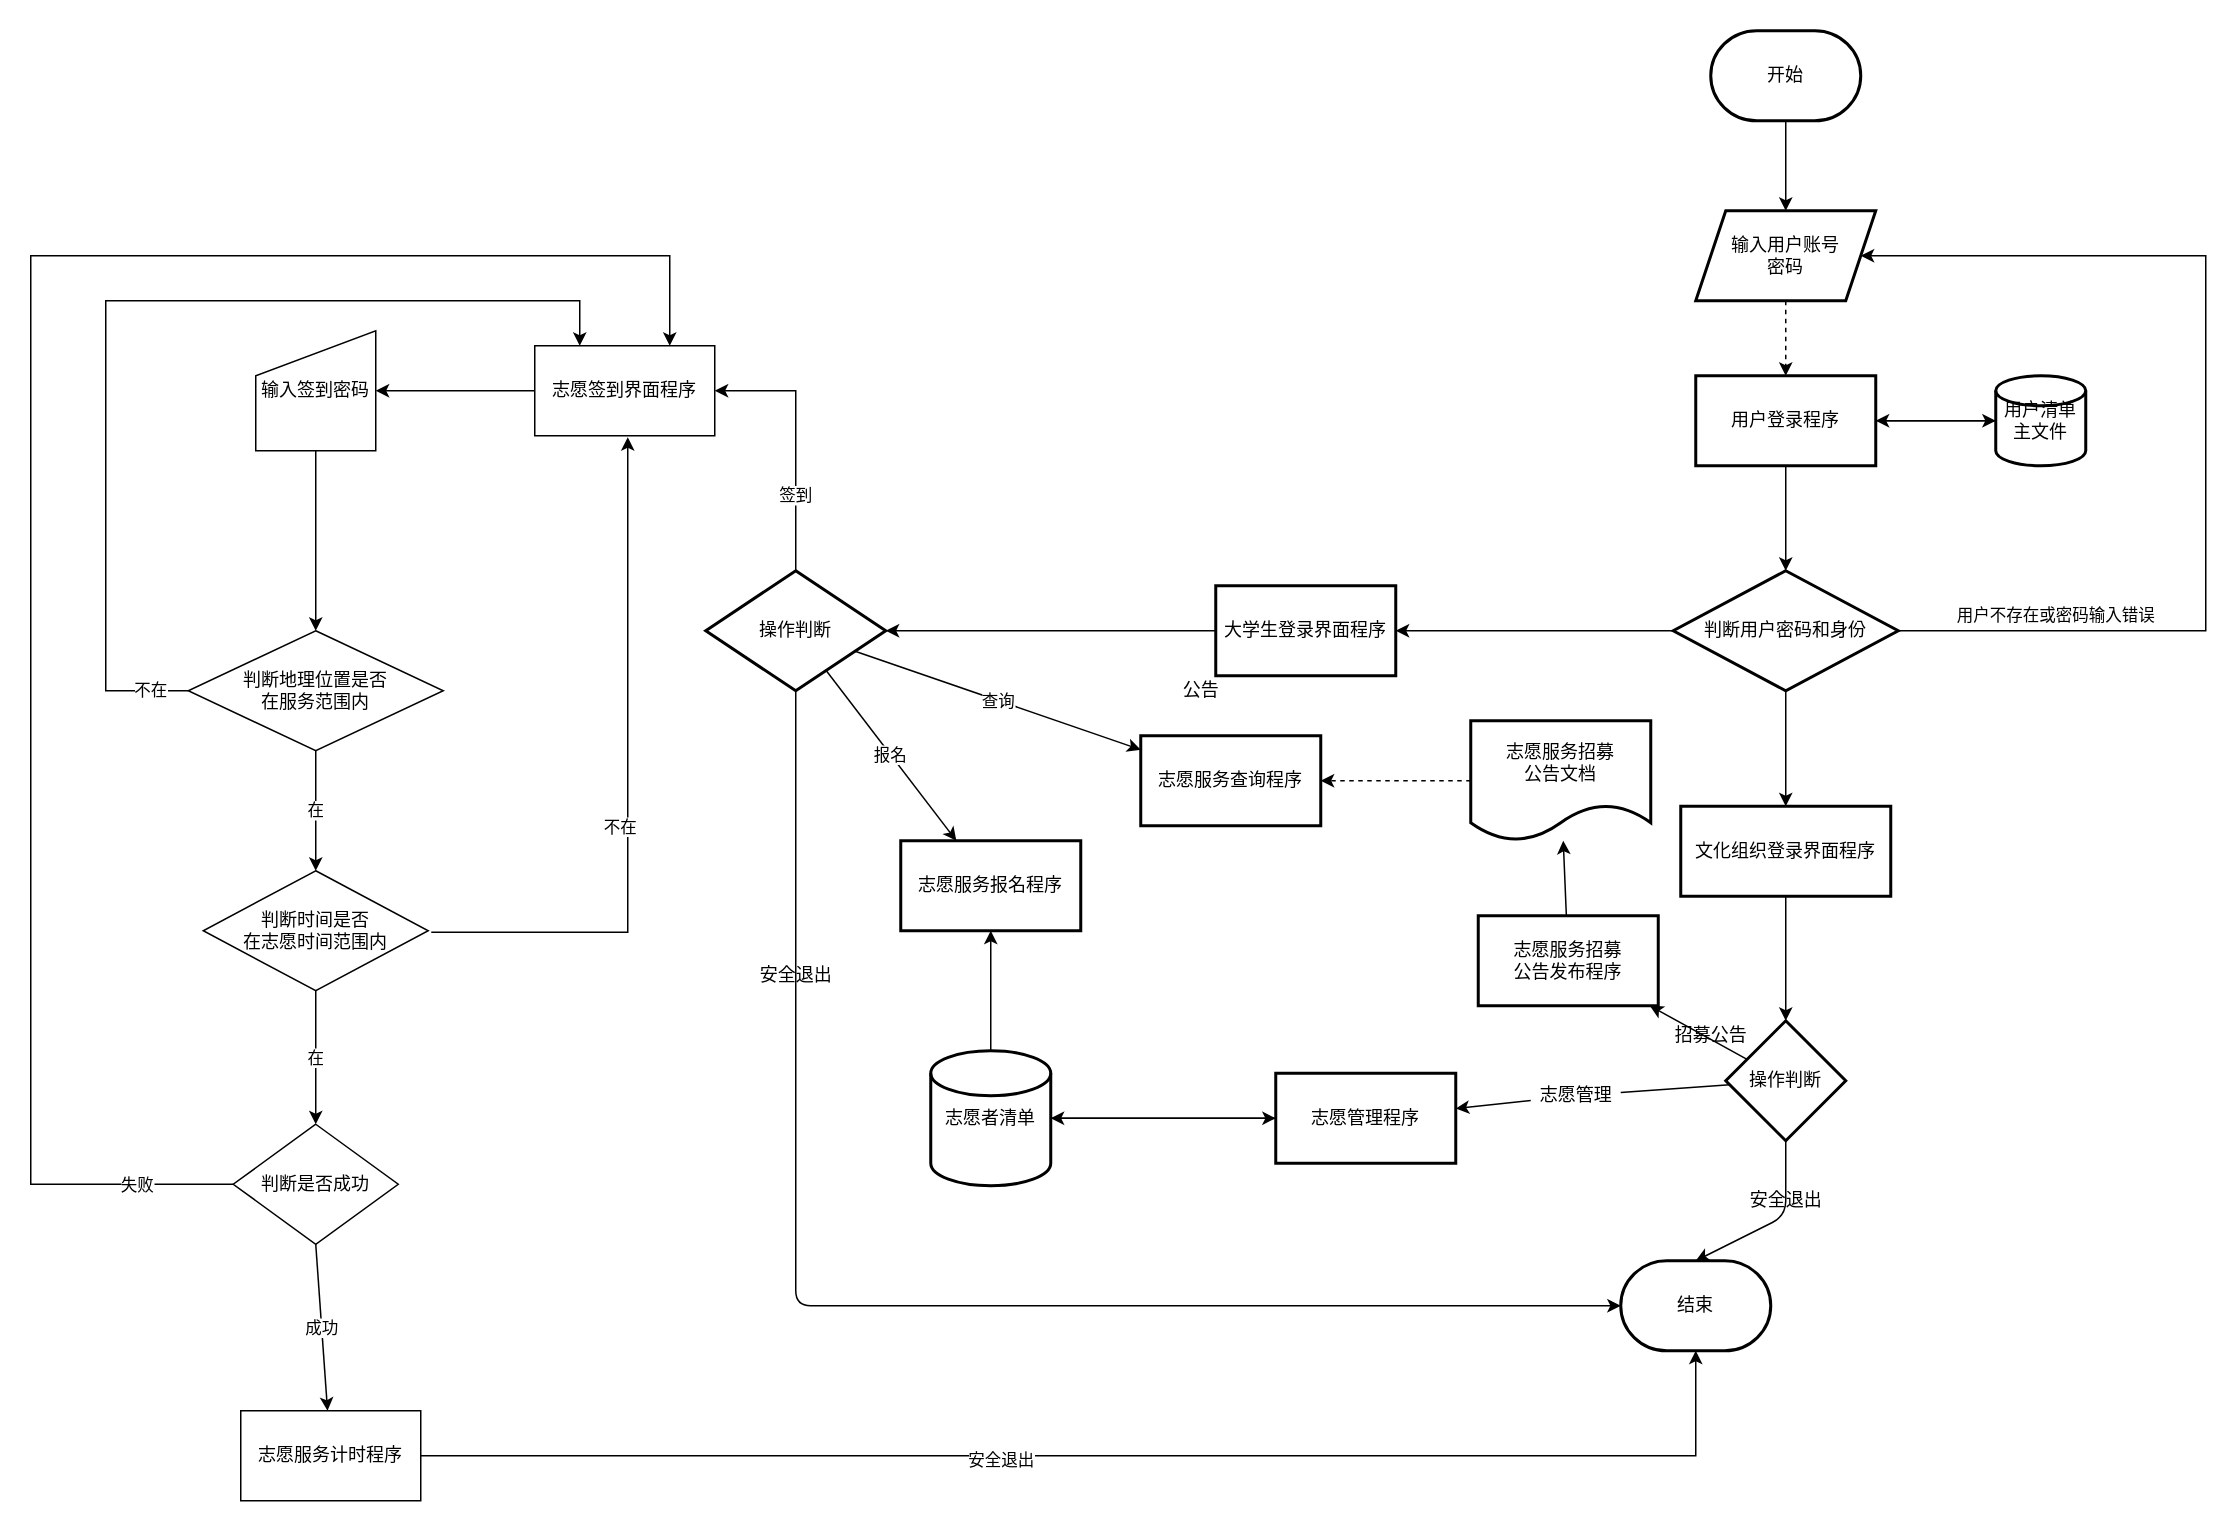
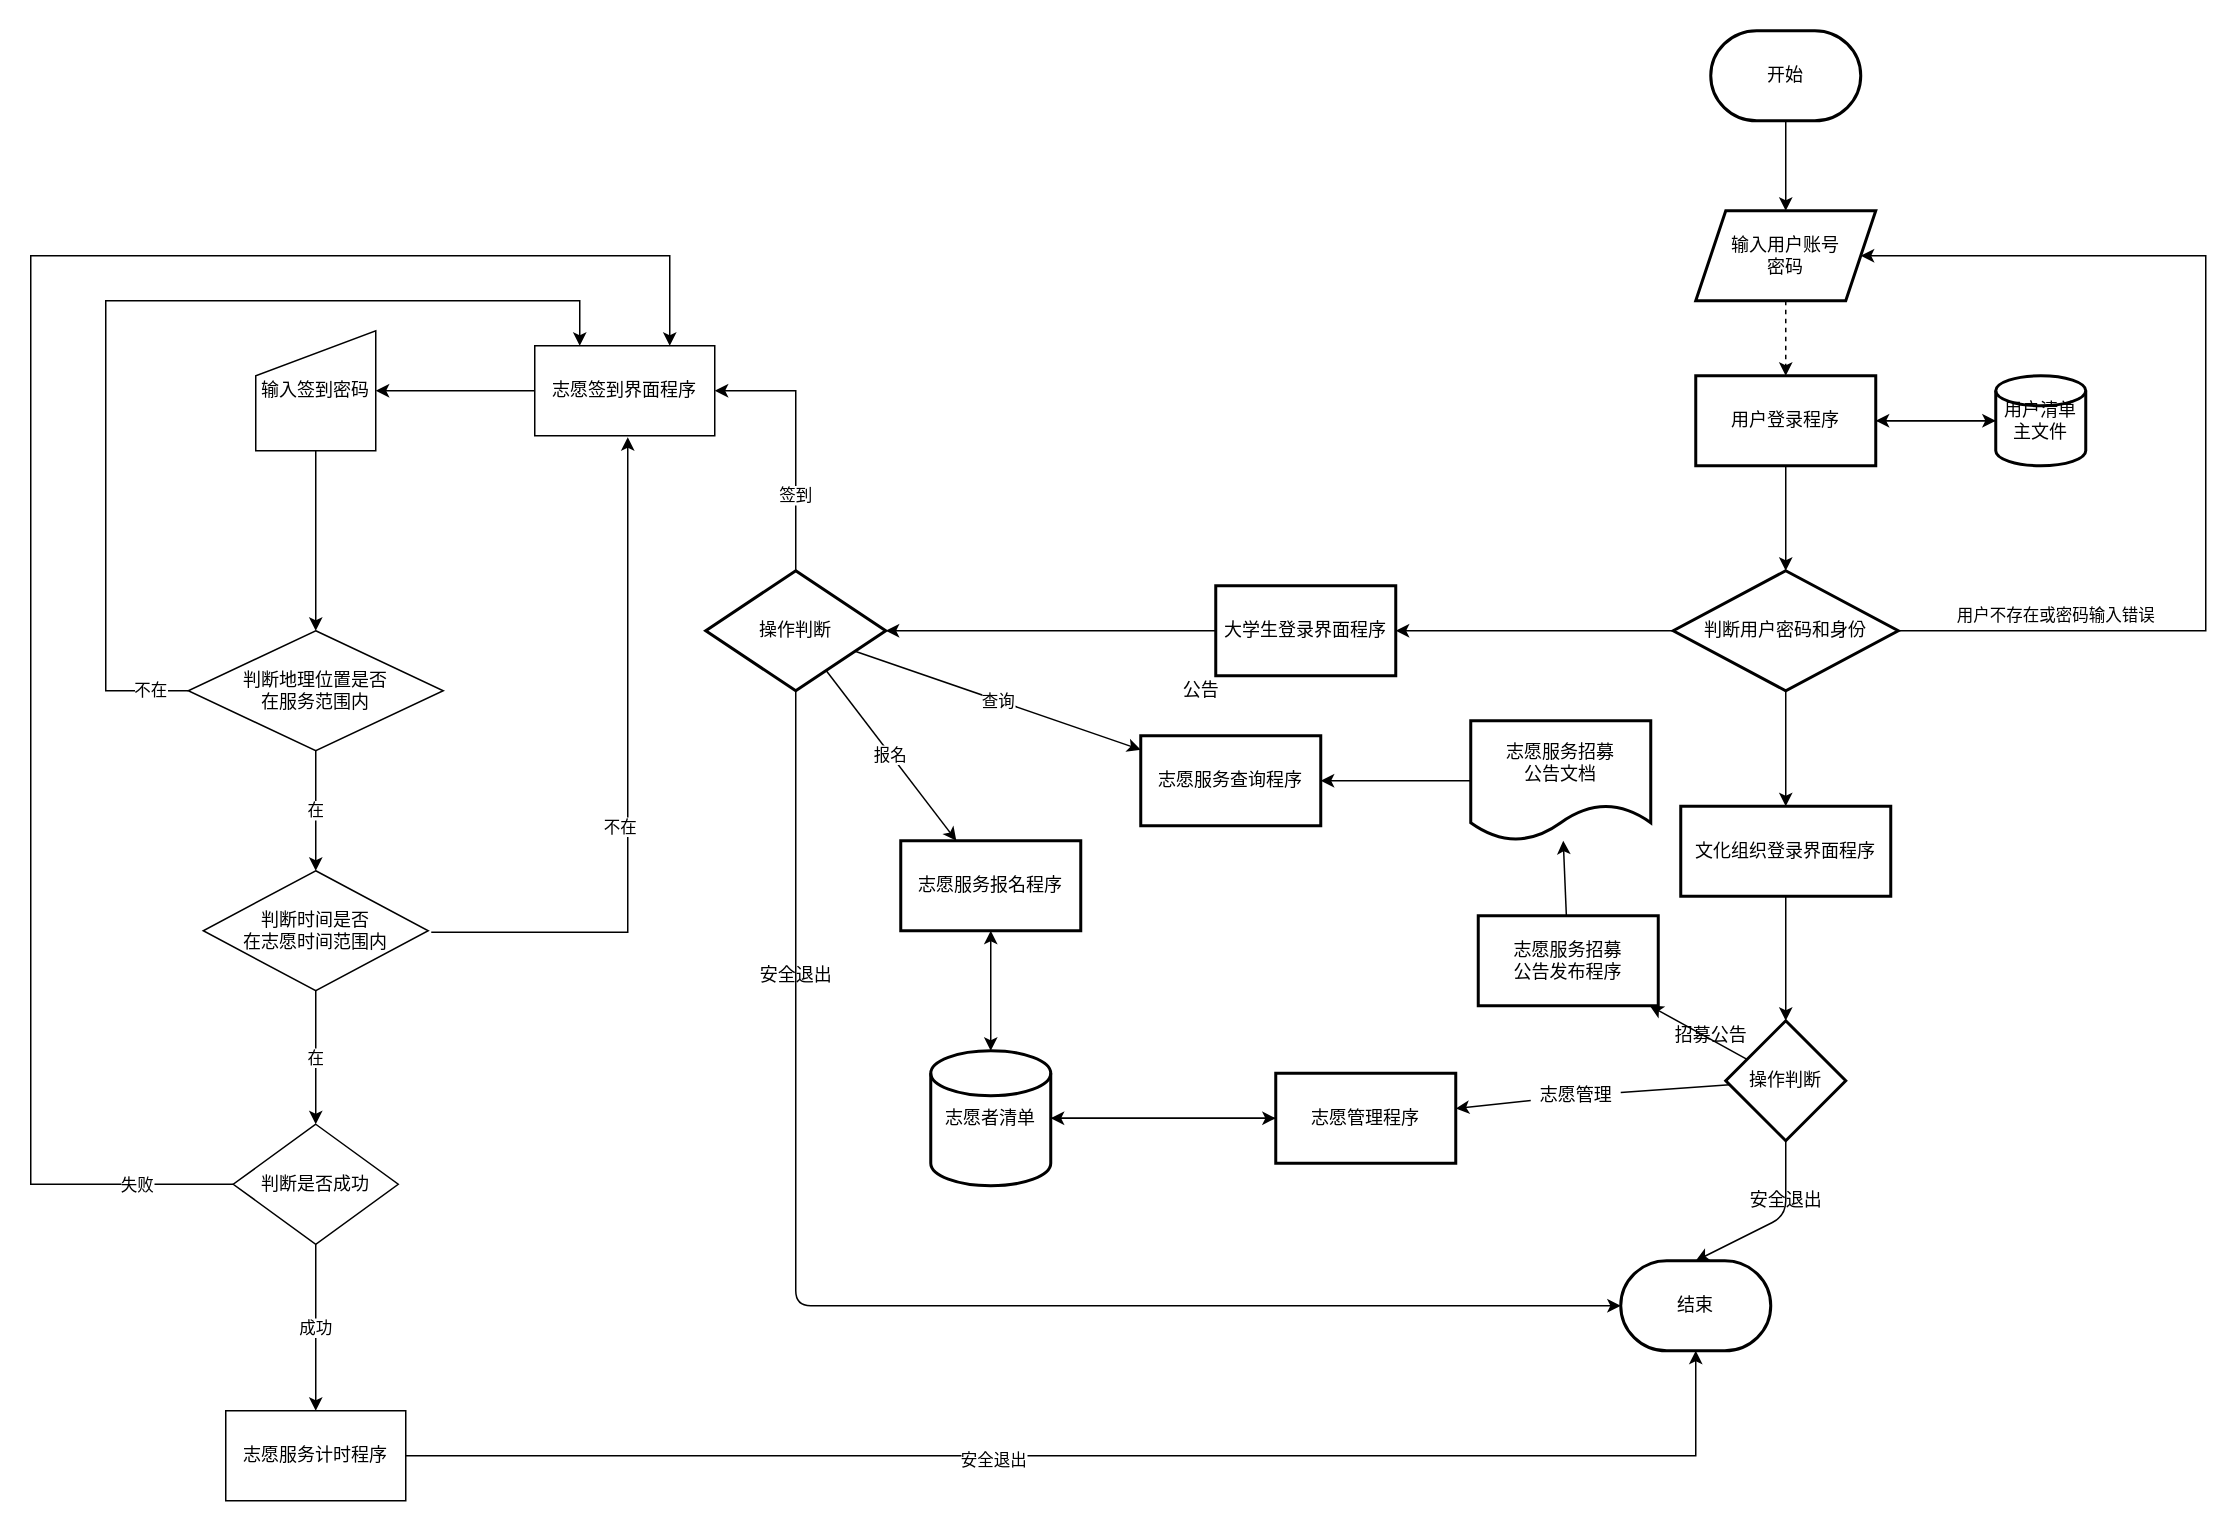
(1401, 781) -> (1401, 781)
(991, 1043) -> (991, 1039)
(331, 1456) -> (316, 1456)
